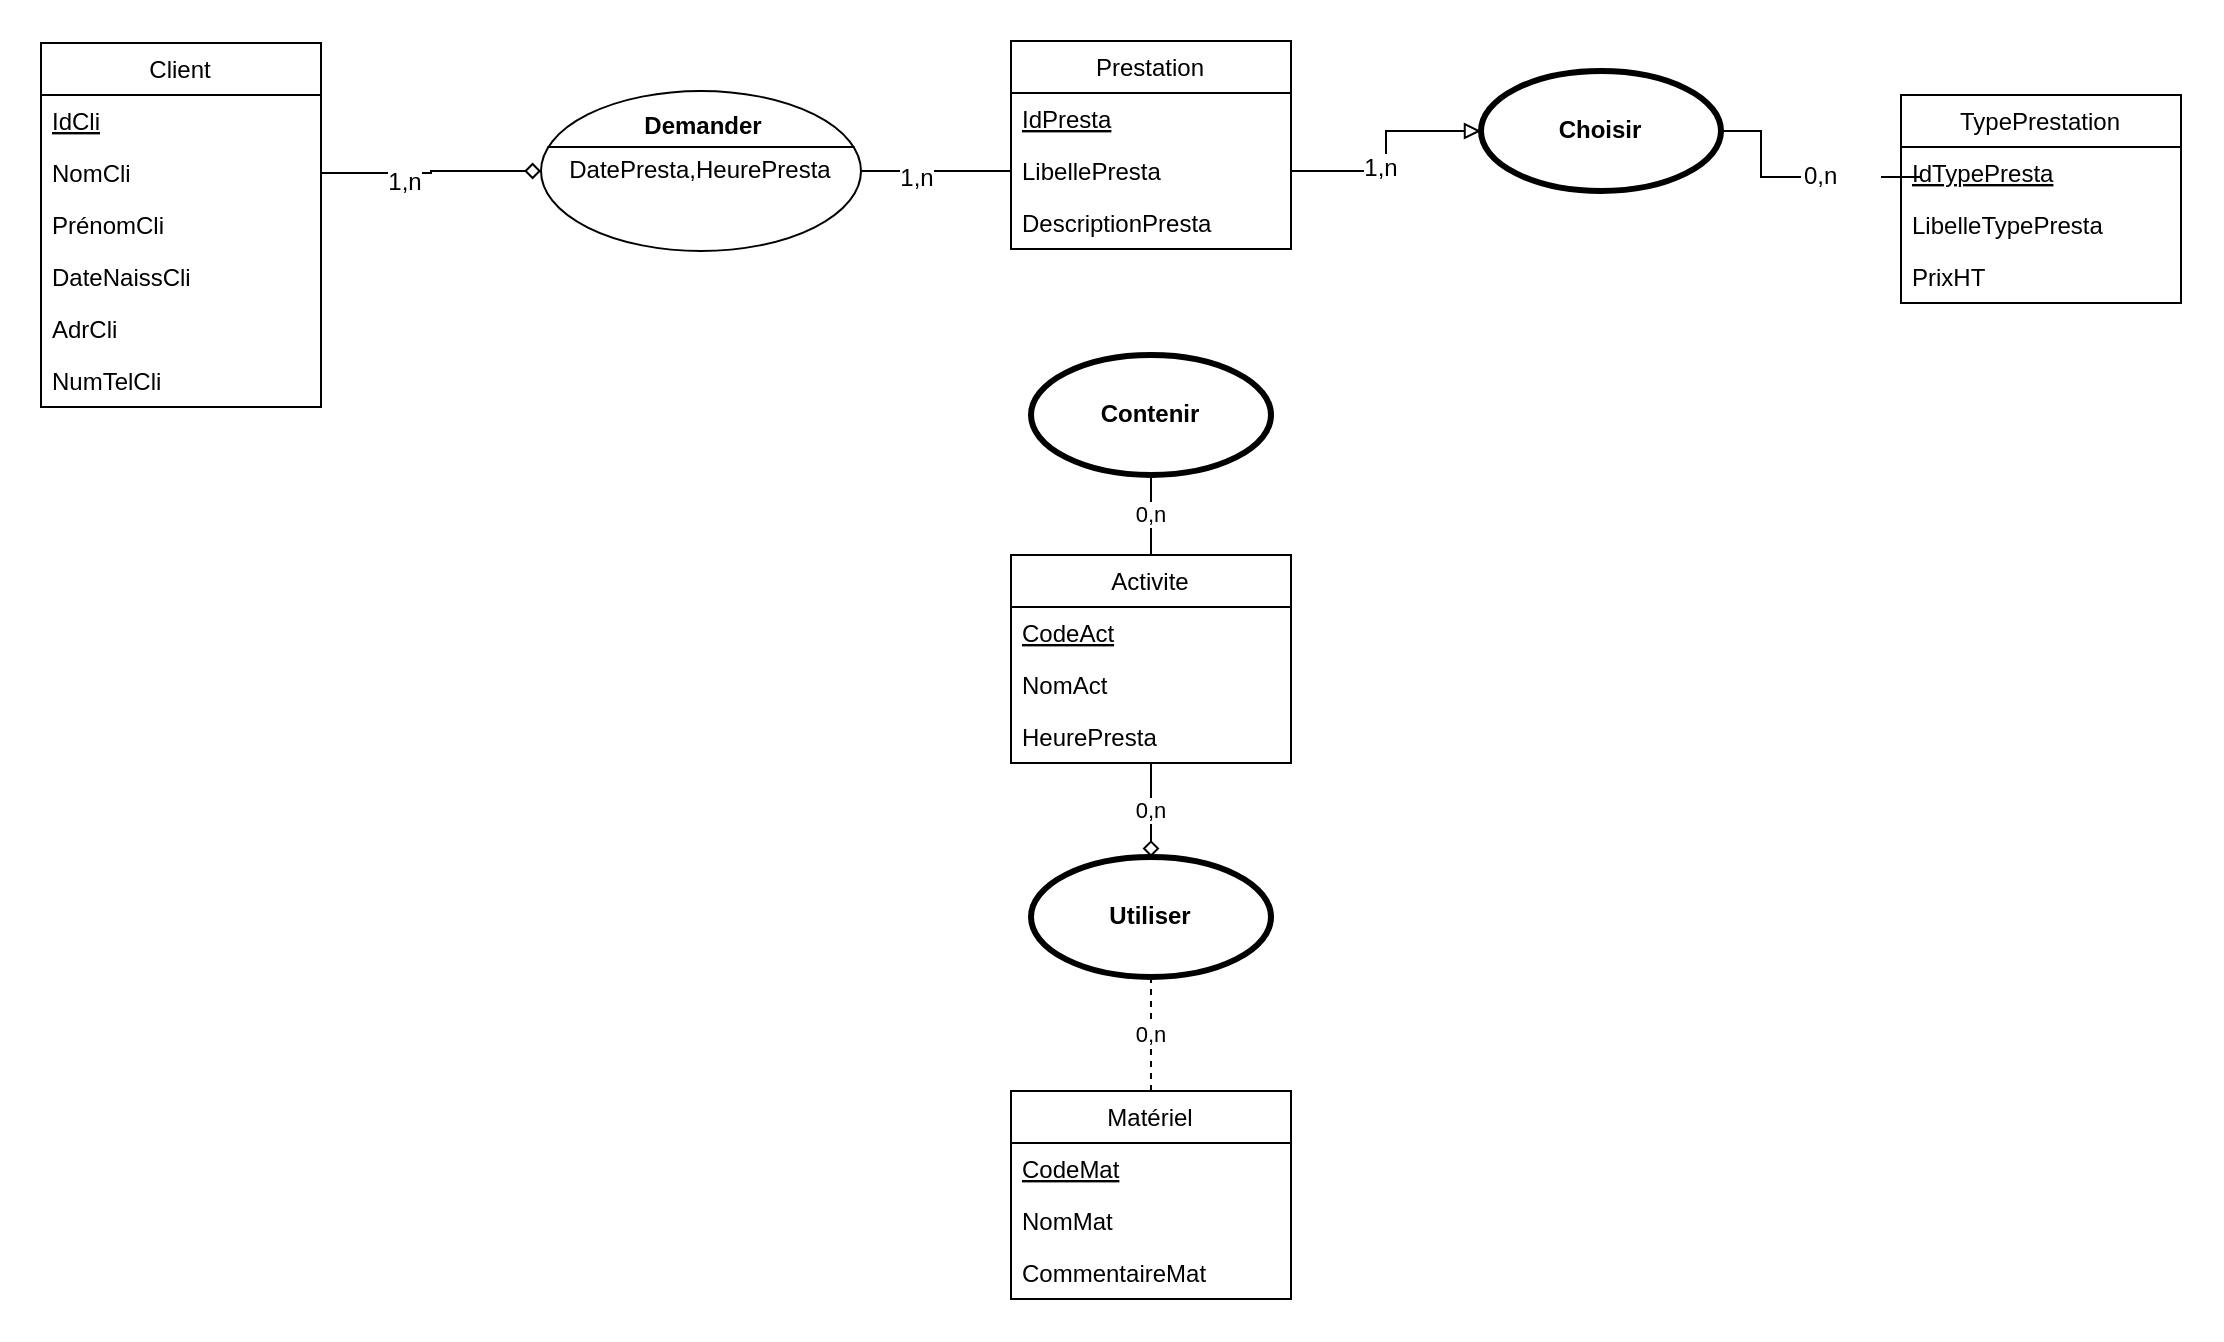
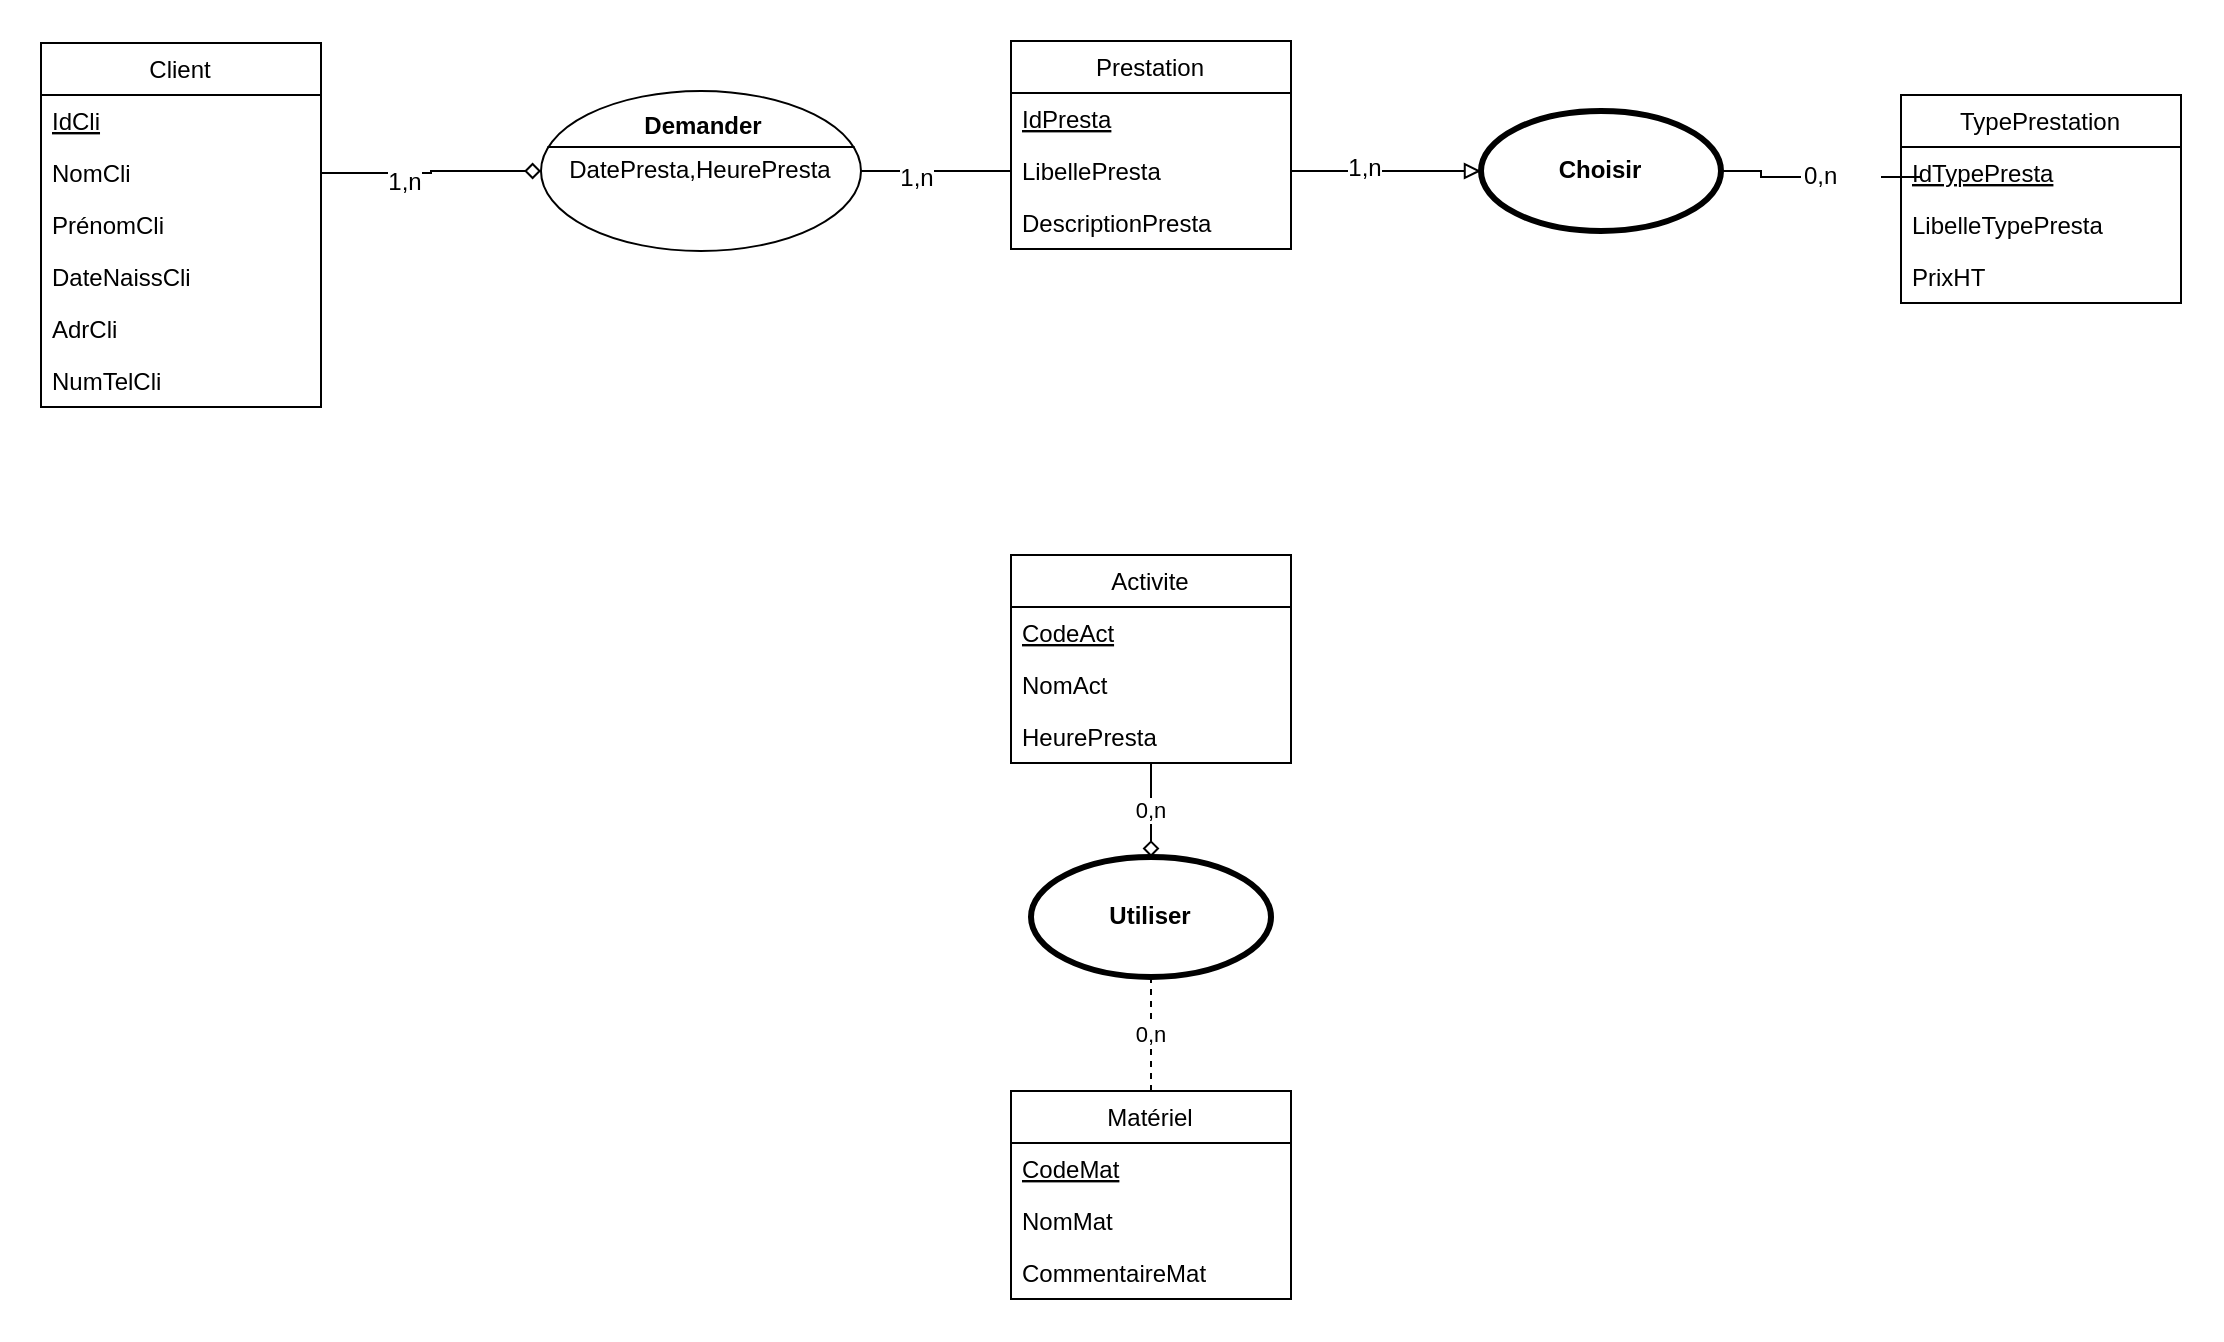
(1601, 131) -> (1601, 171)
(1151, 415) -> none
(1151, 535) -> none
